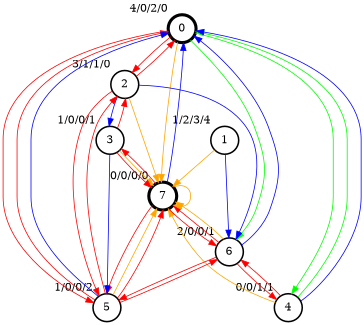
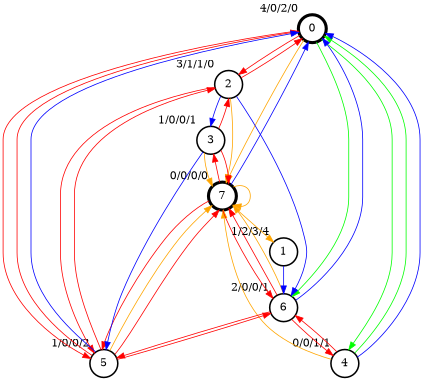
(197, 166) -> (252, 223)
